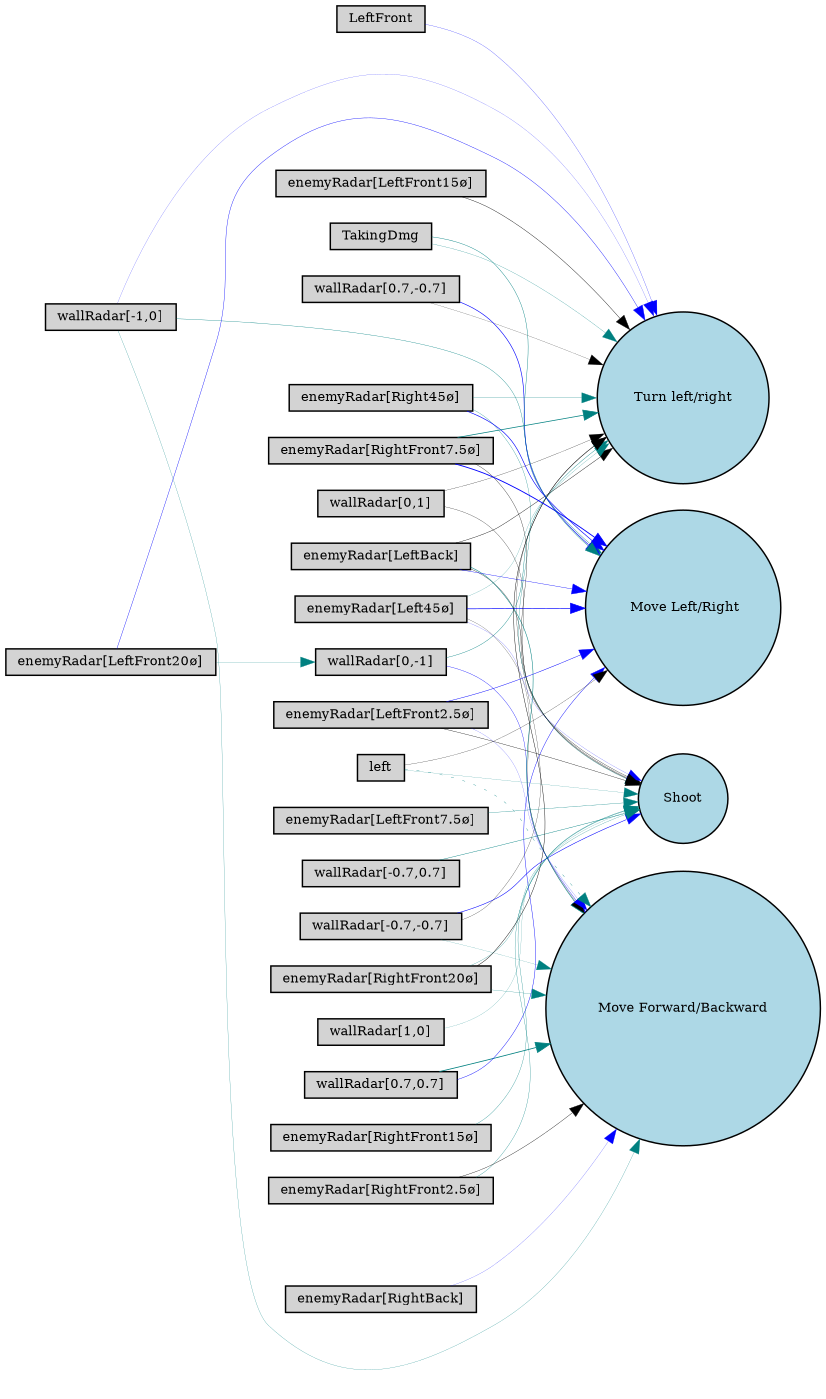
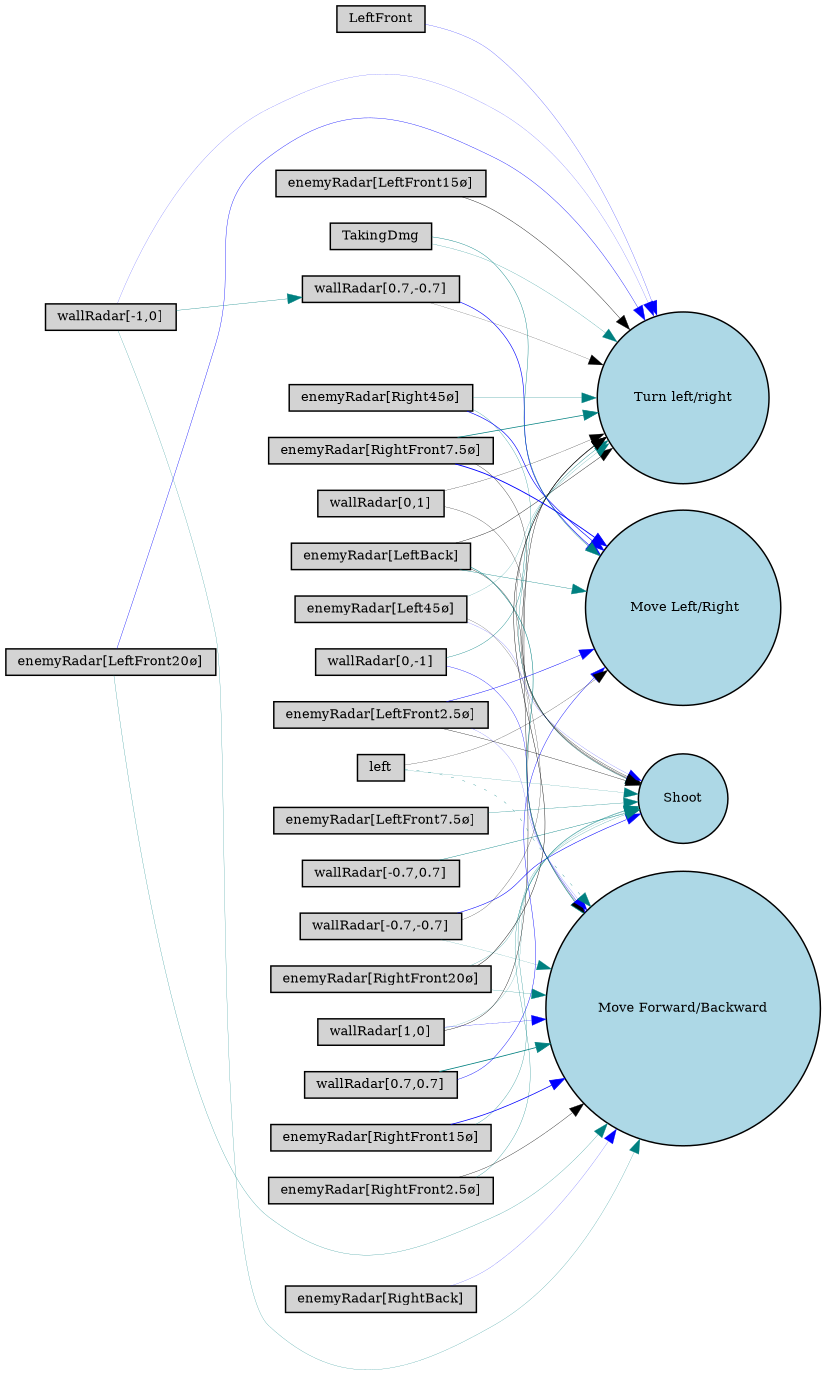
(438, 348) -> (235, 304)
(535, 583) -> (538, 583)
(534, 608) -> none
(258, 662) -> (217, 1135)
none -> (526, 746)
none -> (488, 1024)
none -> (510, 1105)
